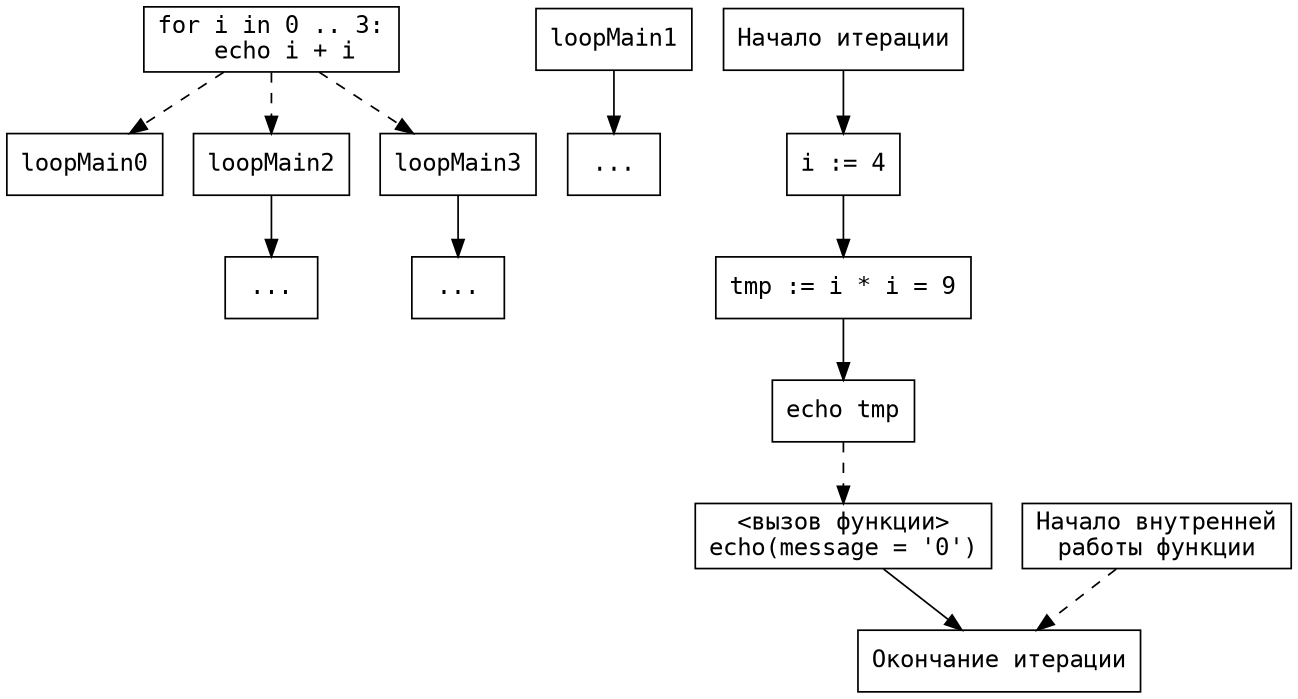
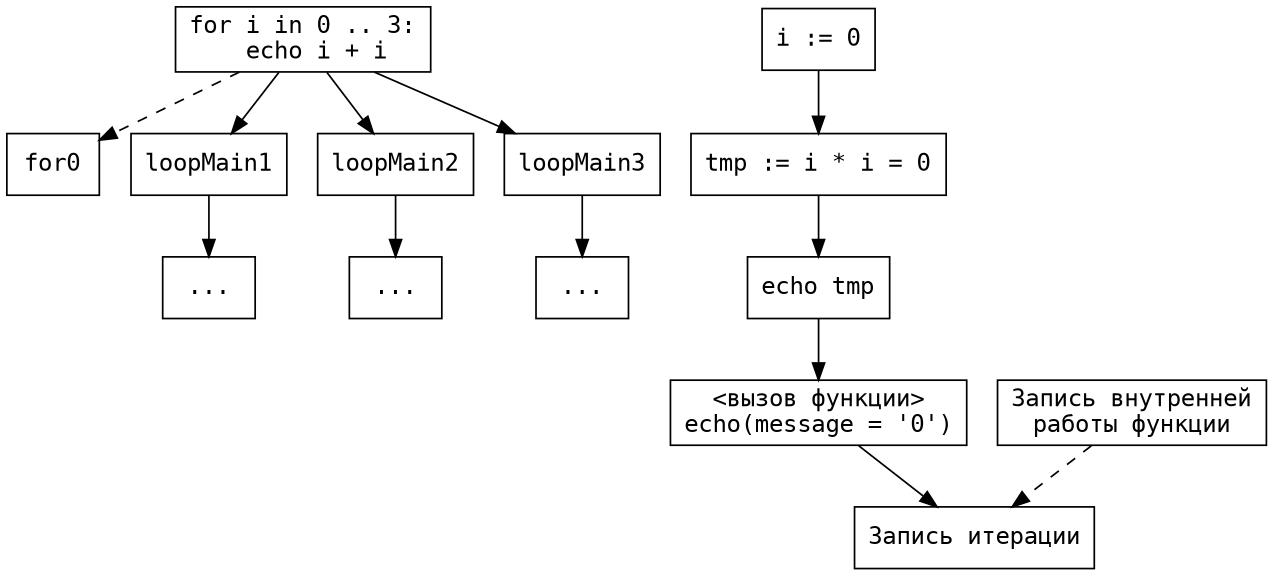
(843, 39) -> none
(271, 94) -> (345, 96)
none -> (260, 96)
(359, 98) -> (437, 99)
(85, 164) -> (53, 164)
(843, 164) -> (819, 39)
(843, 288) -> (819, 164)
(843, 464) -> (819, 341)
(1157, 536) -> (1132, 413)
(999, 661) -> (974, 538)
